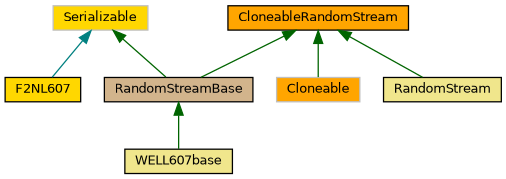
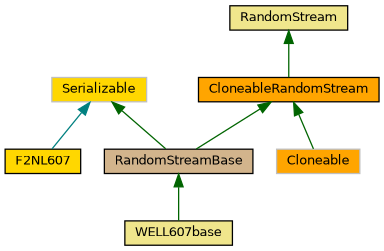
(386, 57) -> (289, 60)
